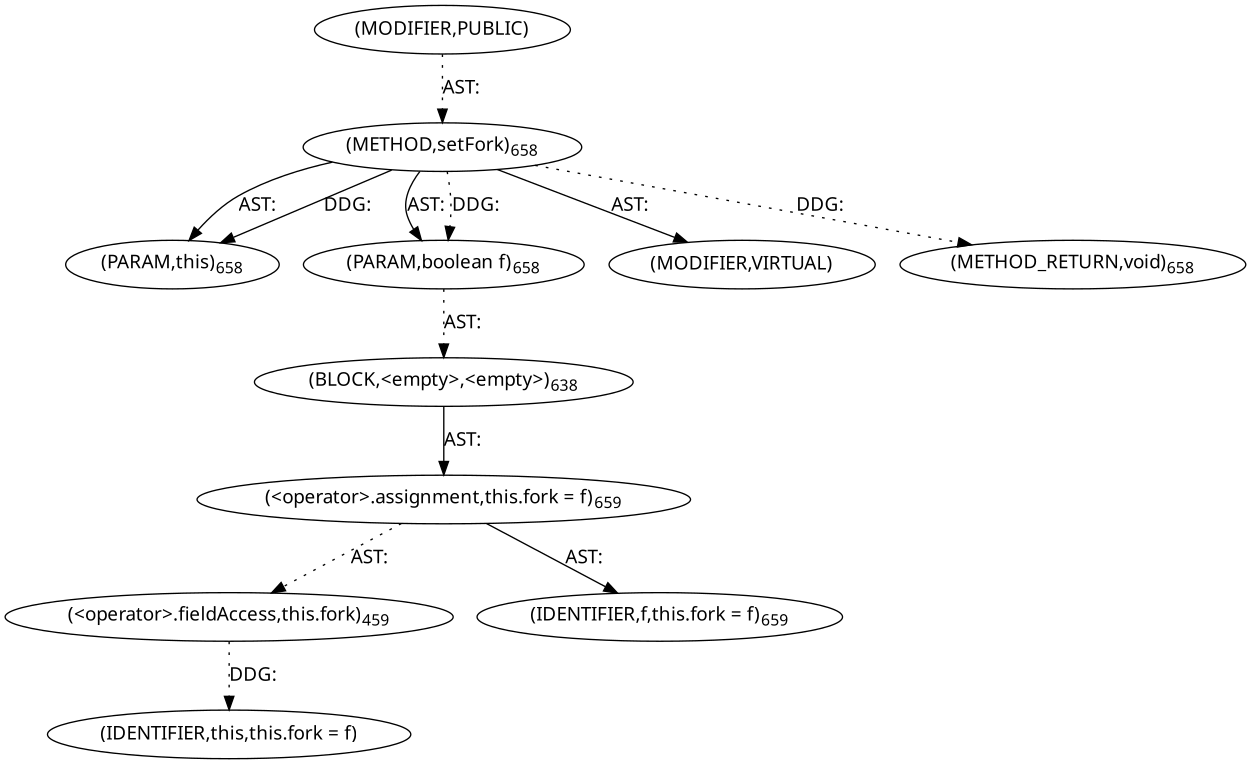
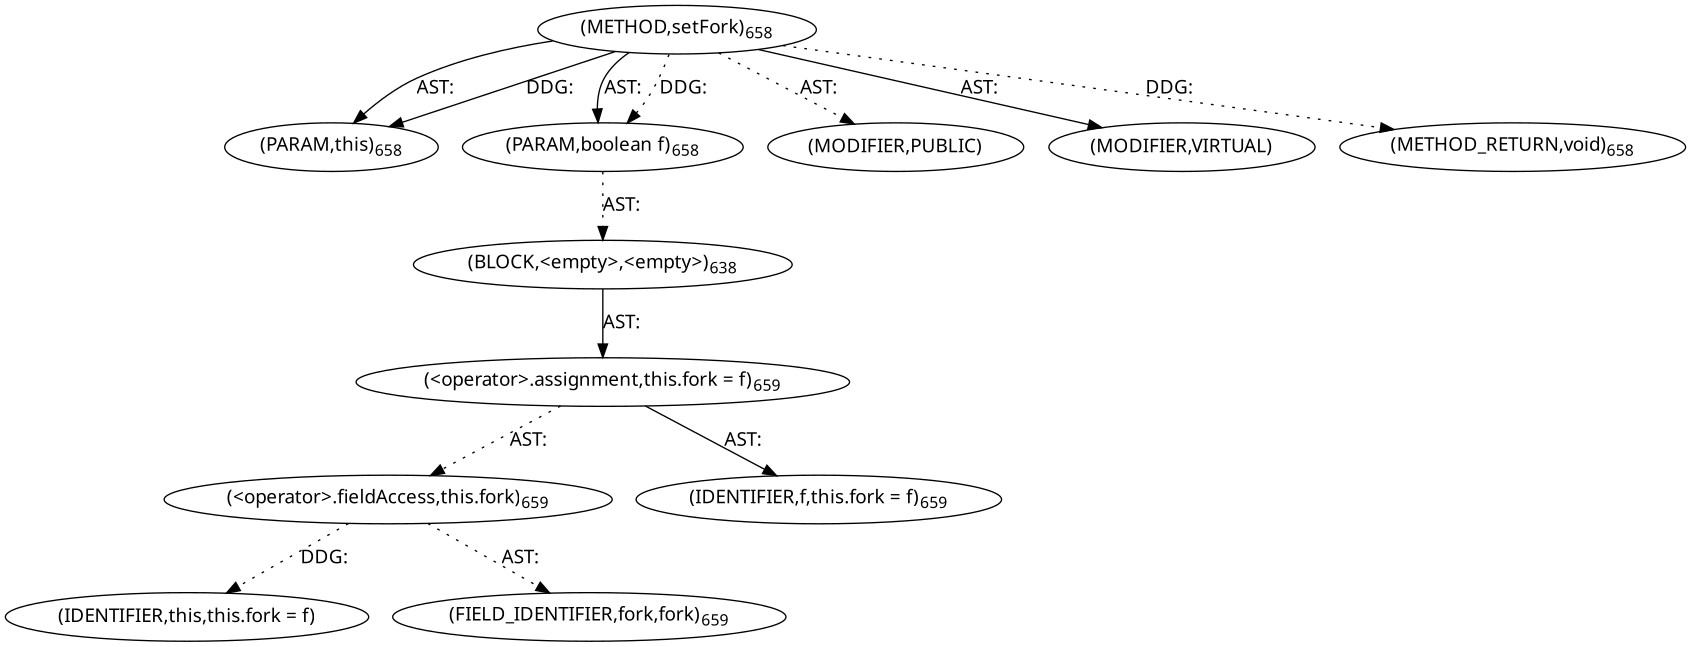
(442, 82) -> (780, 85)
(376, 615) -> (535, 497)
none -> (589, 617)
